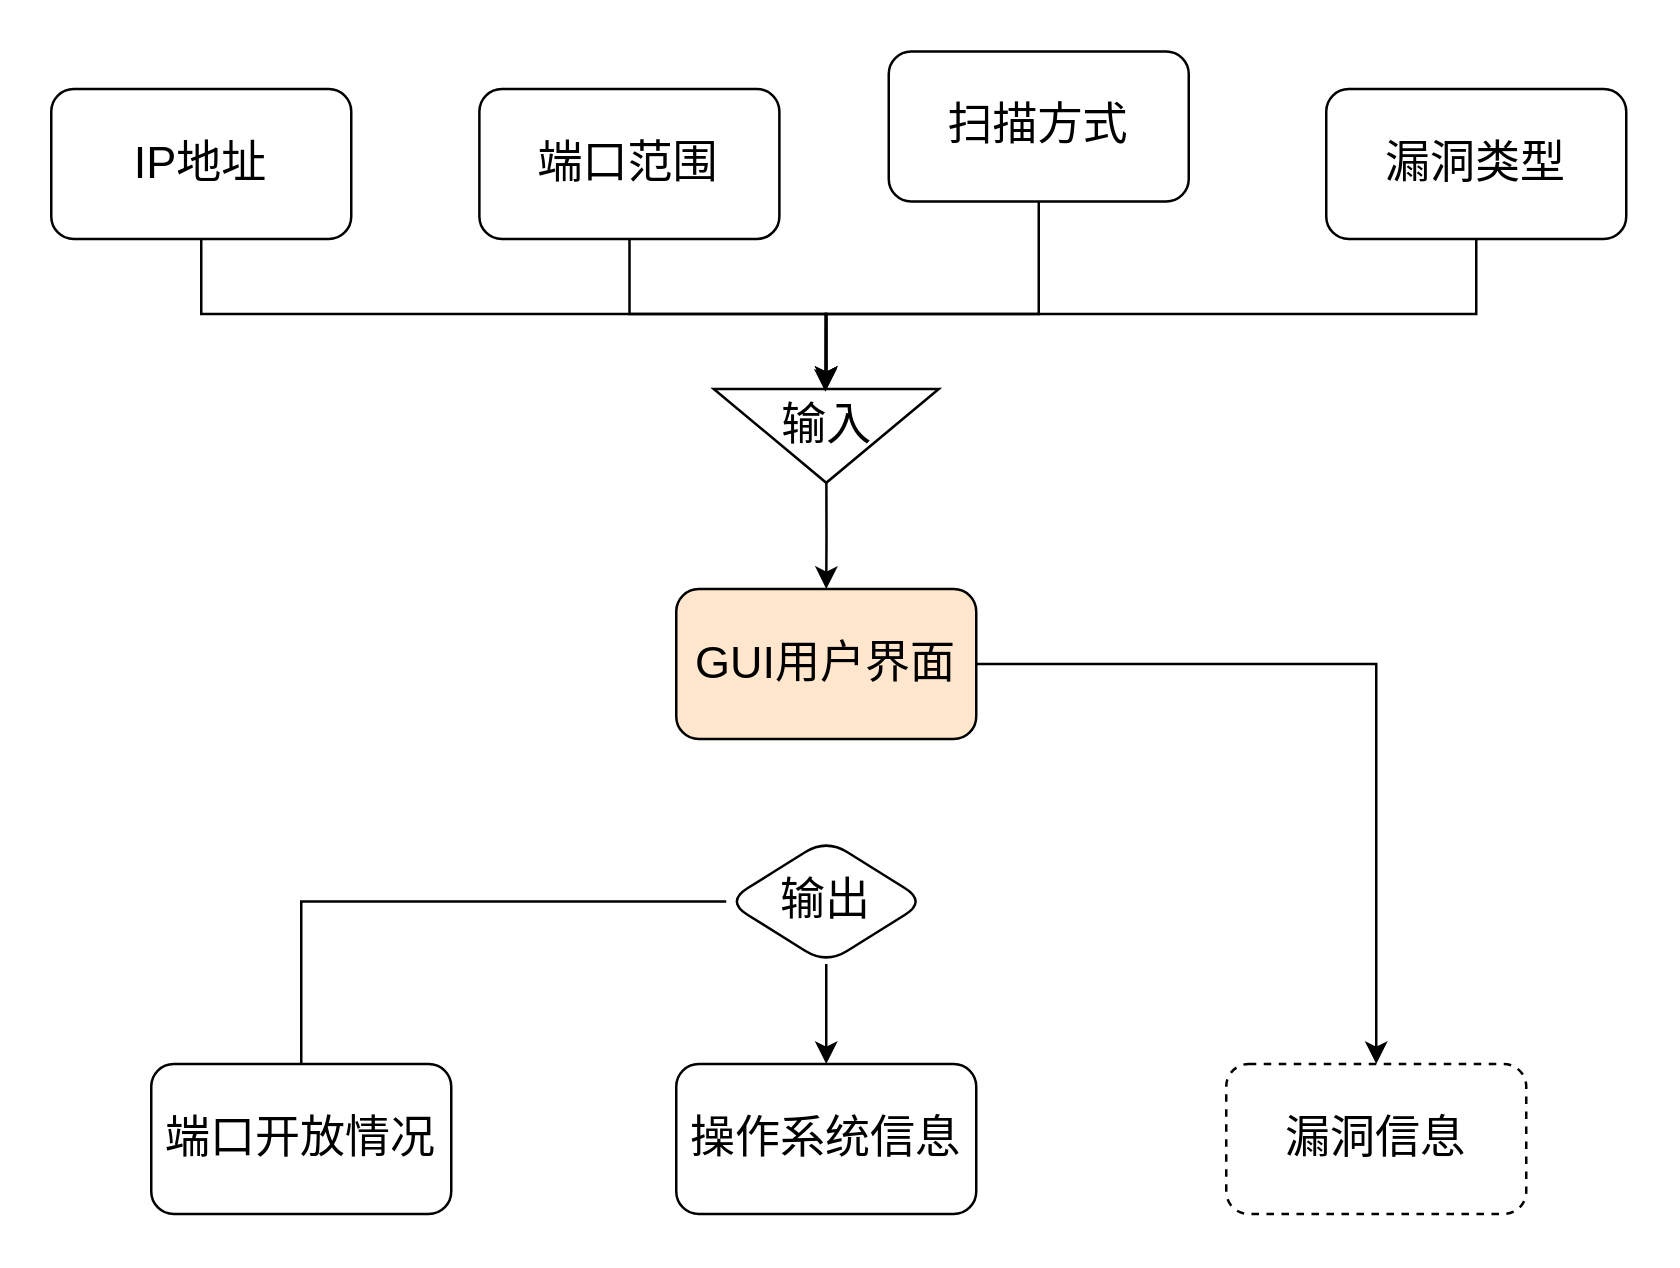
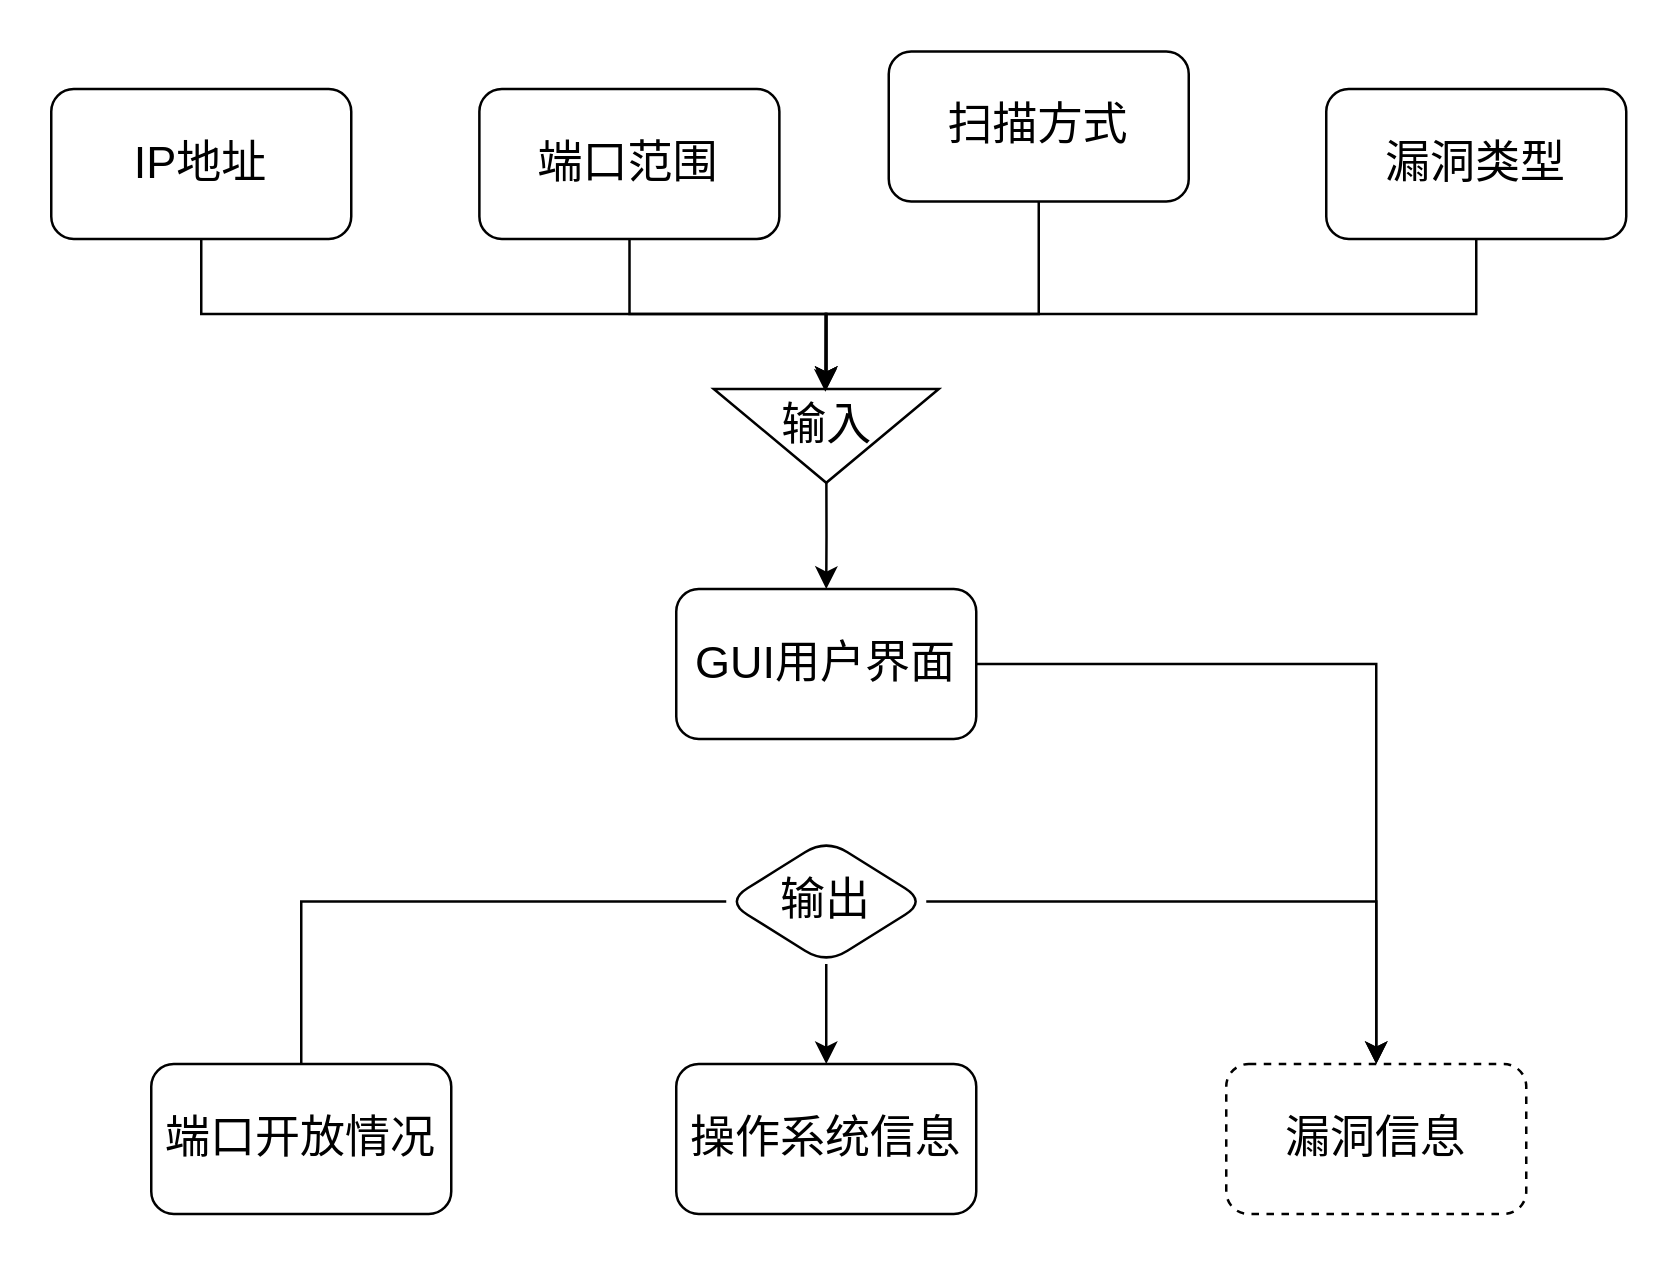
(826, 664) -> (826, 664)
none -> (1149, 901)
